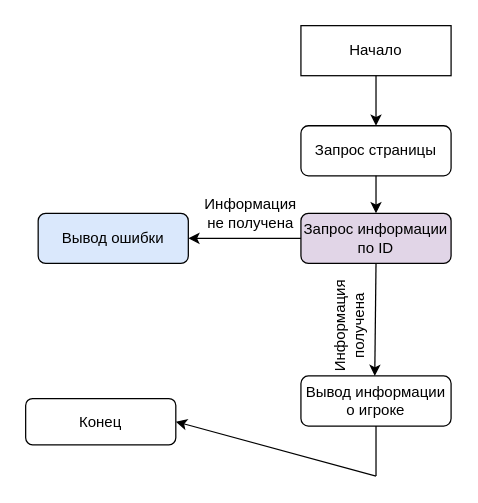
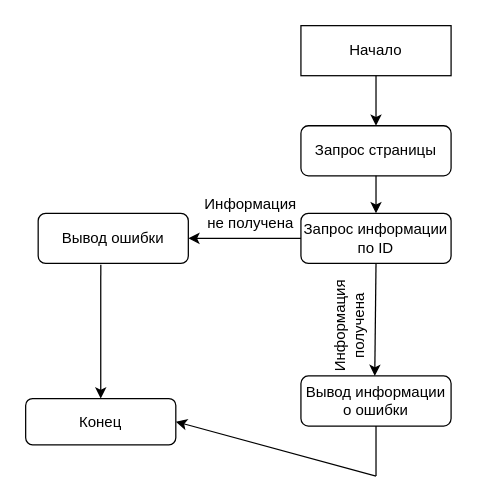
(113, 238) -> (113, 238)
(376, 238) -> (376, 238)
none -> (101, 327)
(376, 401) -> (376, 401)
